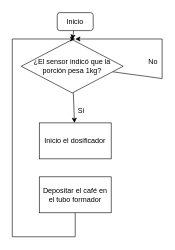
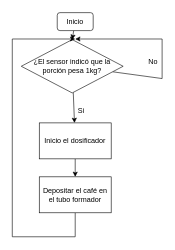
none -> (75, 171)
